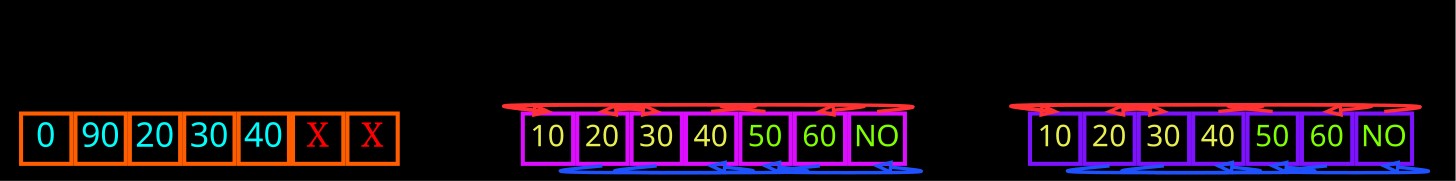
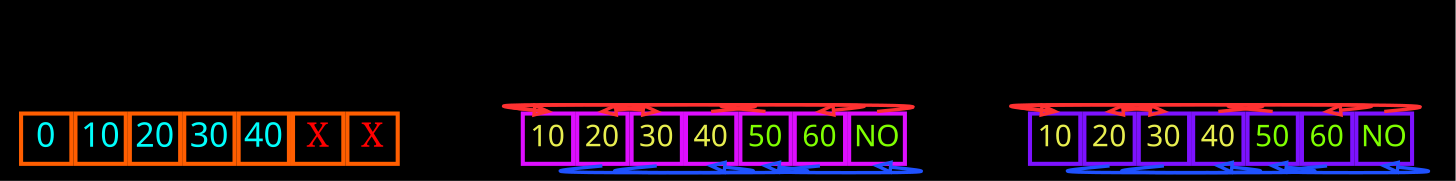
(101, 137) -> (101, 137)
